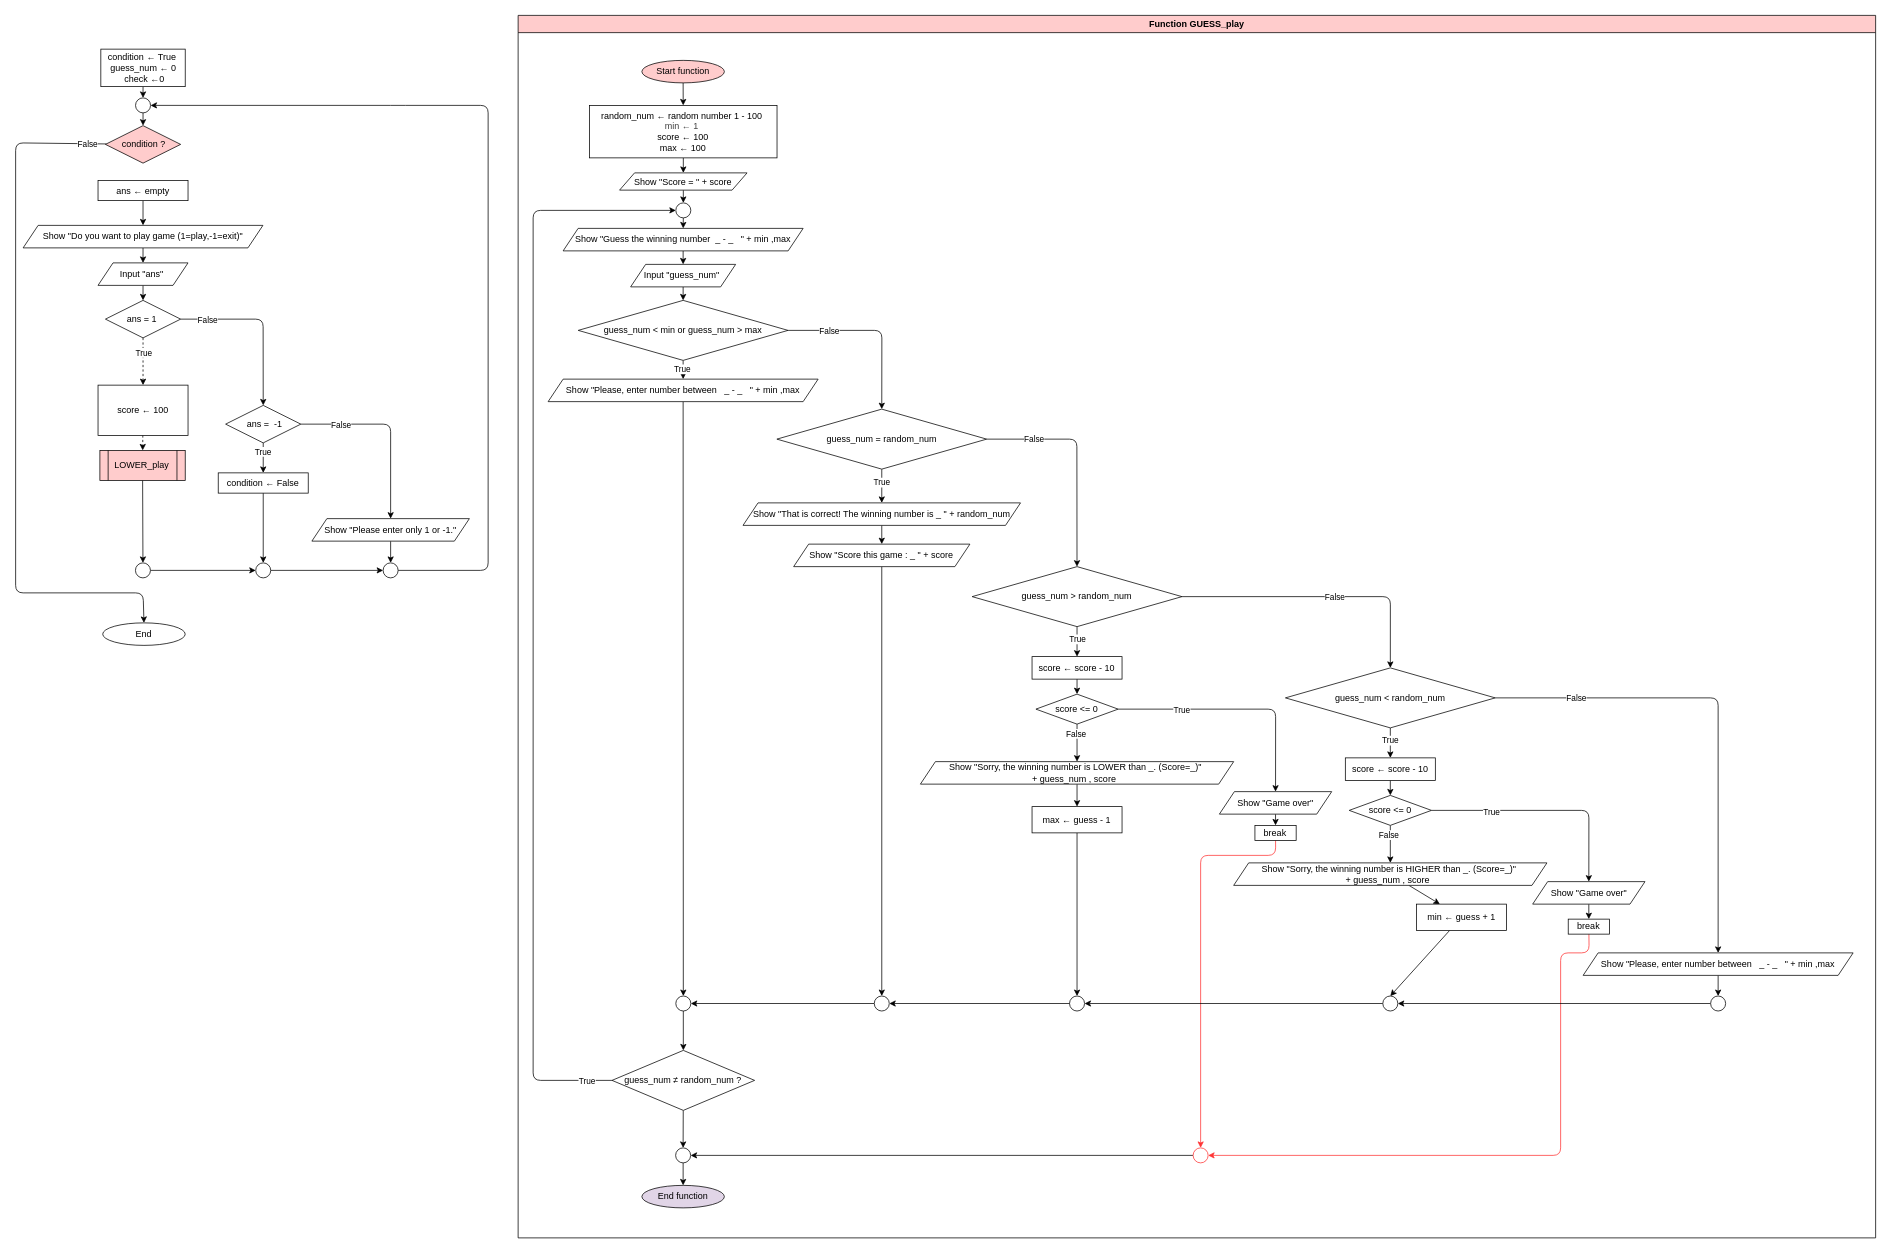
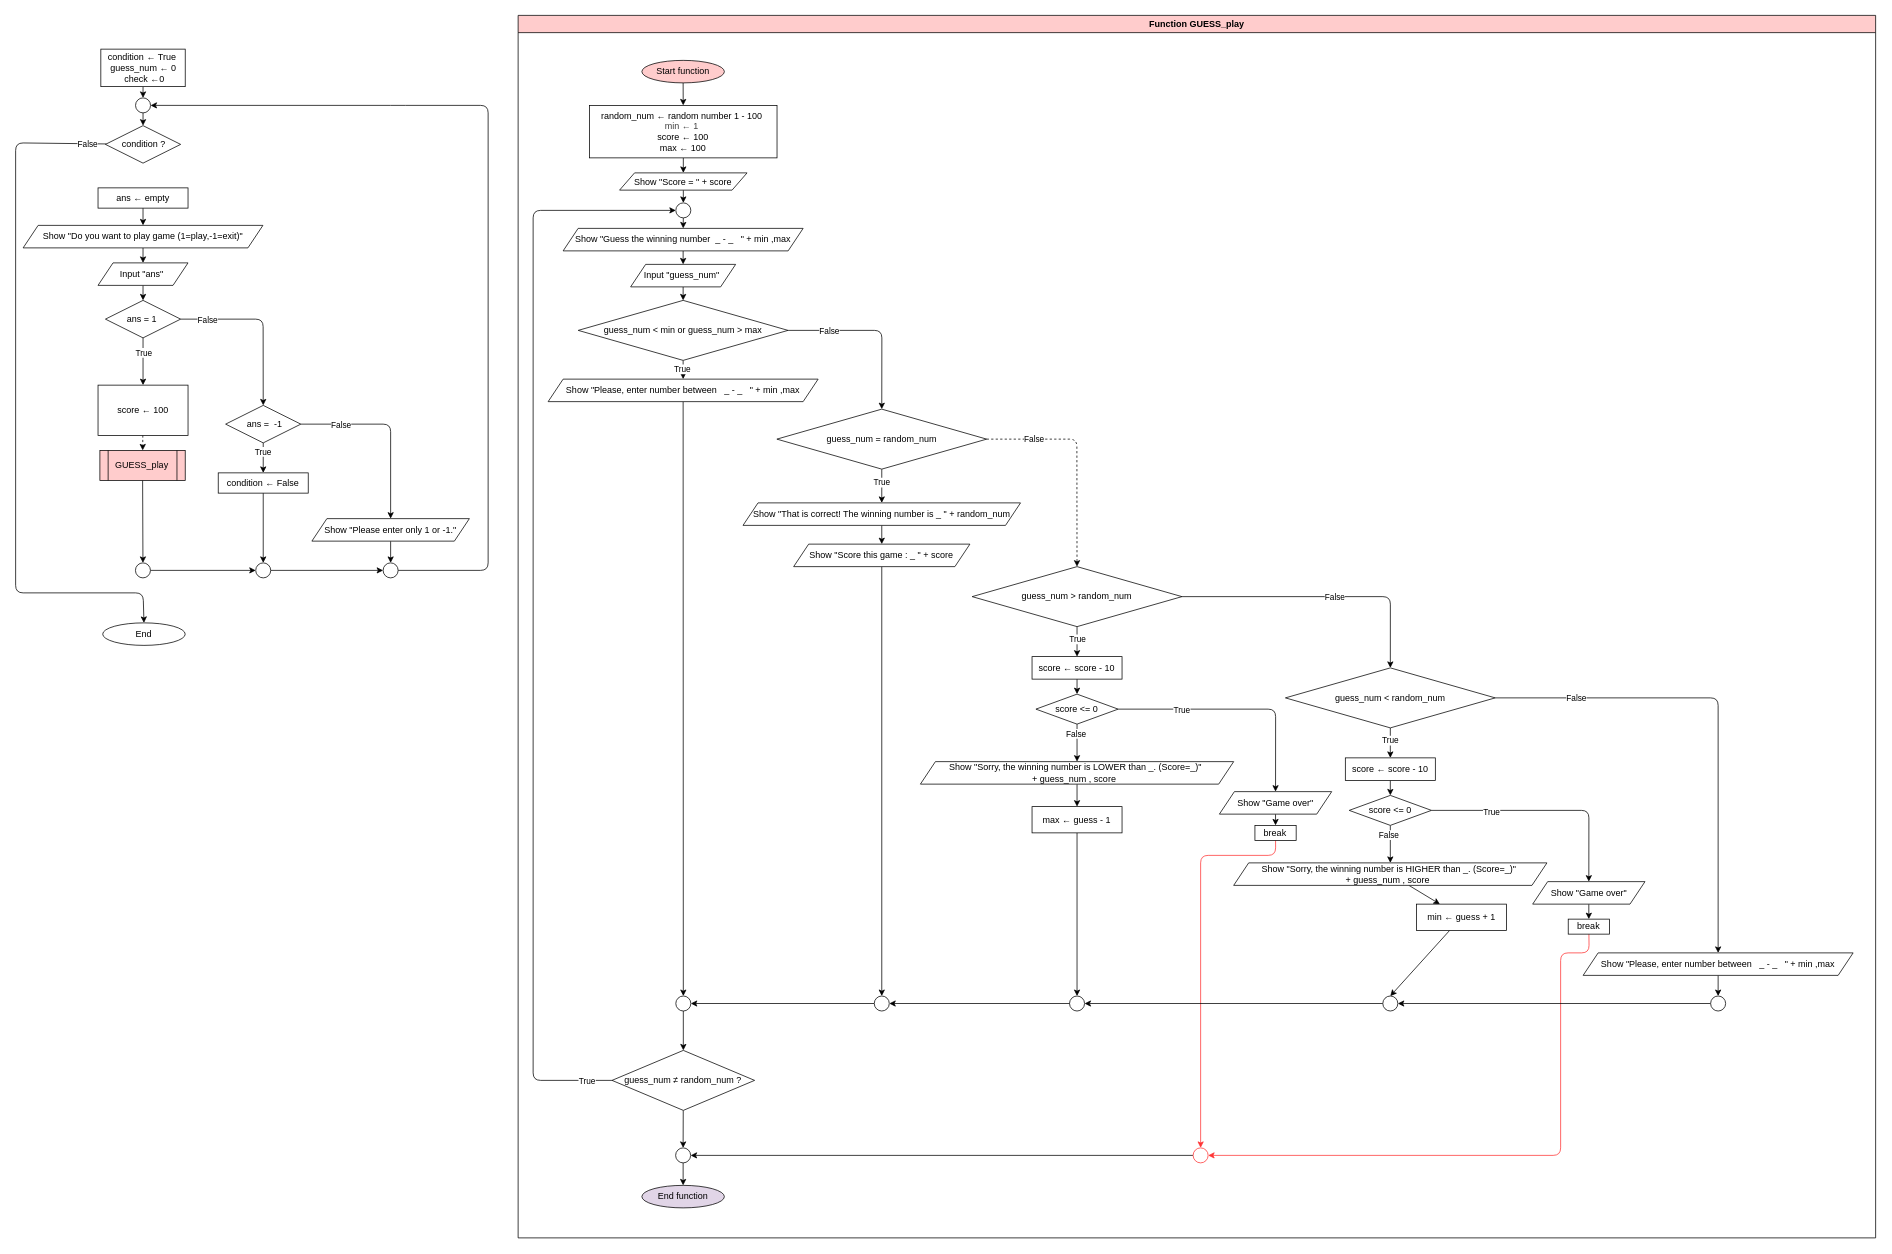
(143, 144) -> (143, 144)
(143, 191) -> (143, 198)
(143, 367) -> (143, 367)
(142, 465) -> (142, 465)
(1077, 485) -> (1077, 485)
